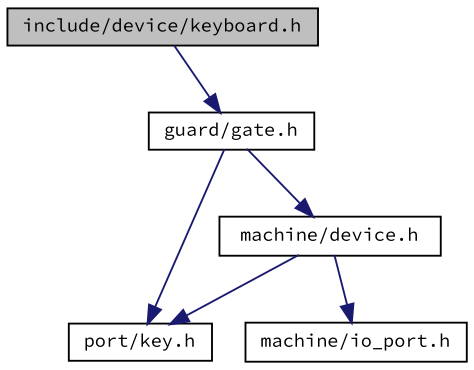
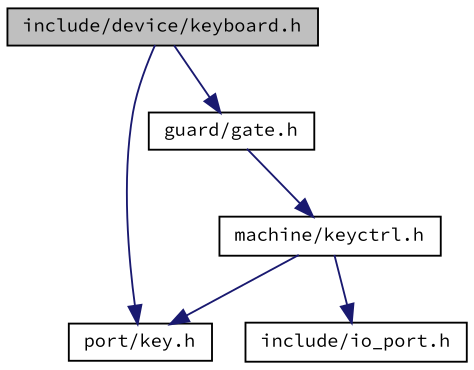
(190, 228) -> (127, 174)
(330, 236) -> (330, 236)
(356, 342) -> (356, 342)
